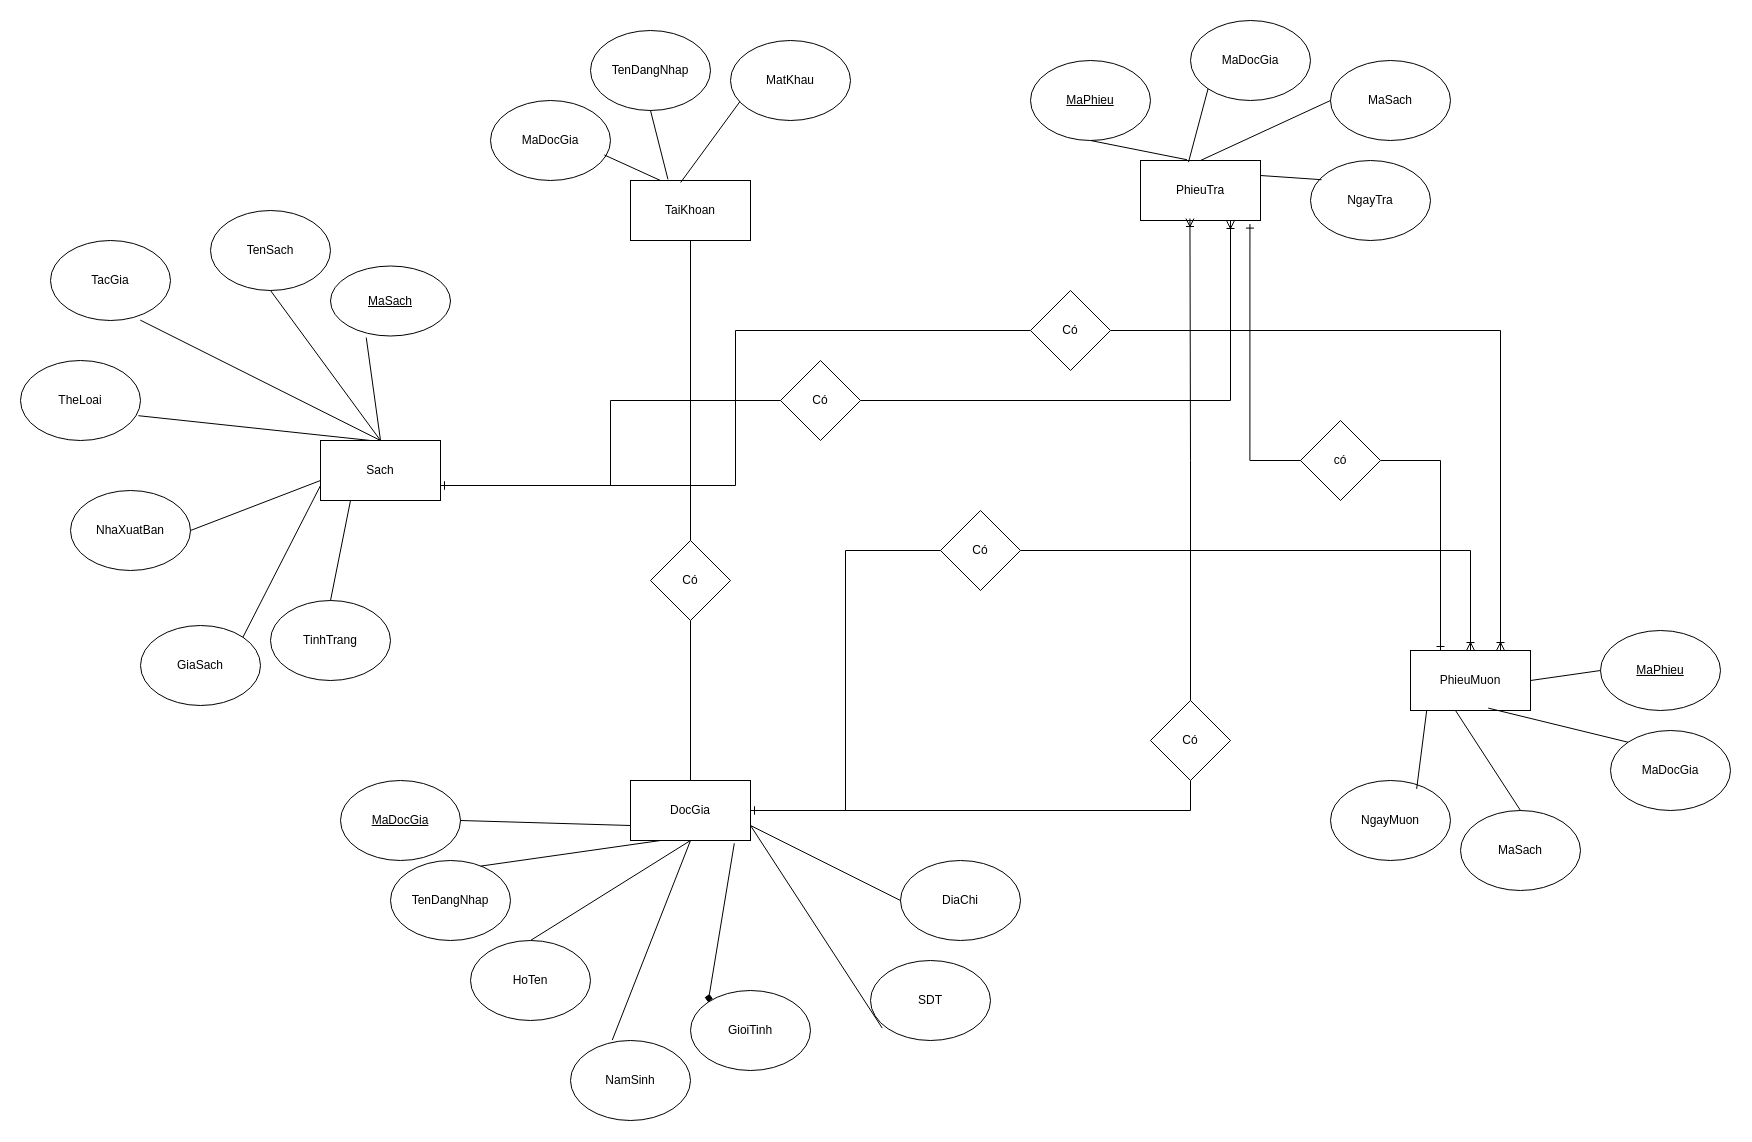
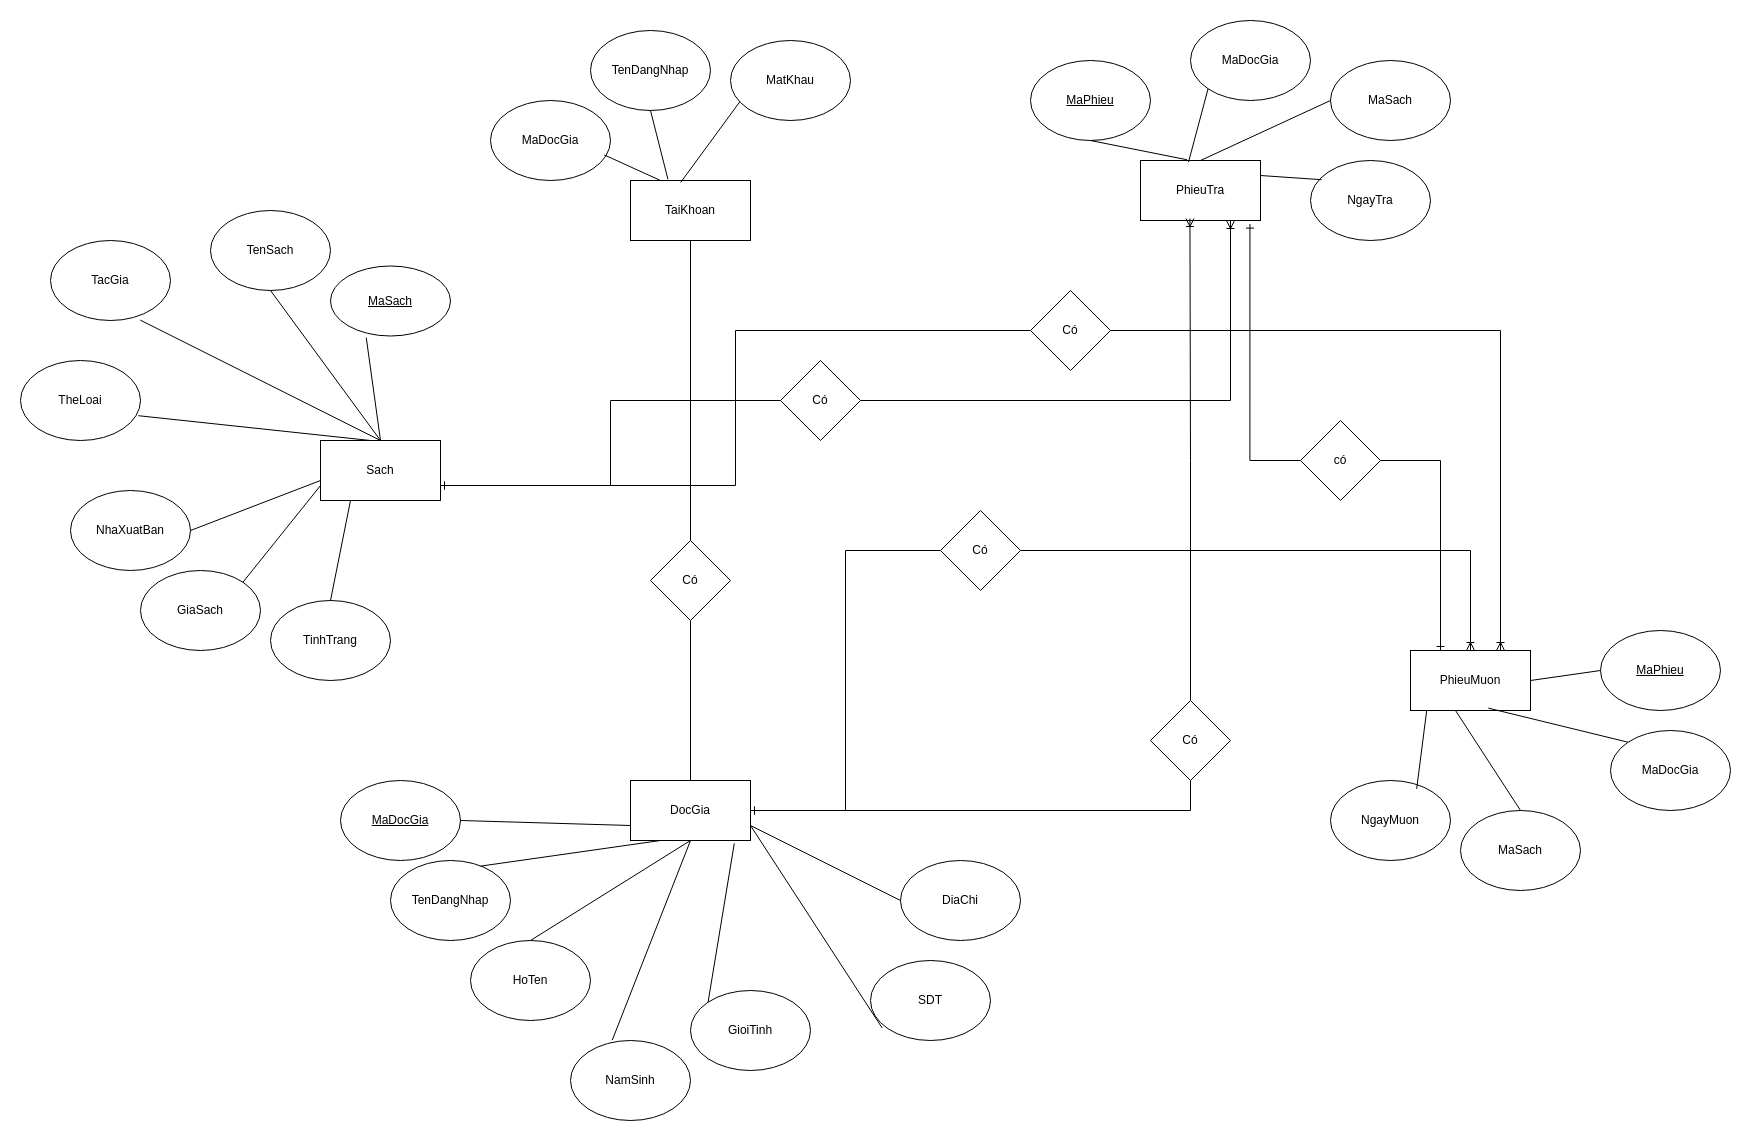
(201, 666) -> (201, 611)
(709, 994) -> (709, 997)
